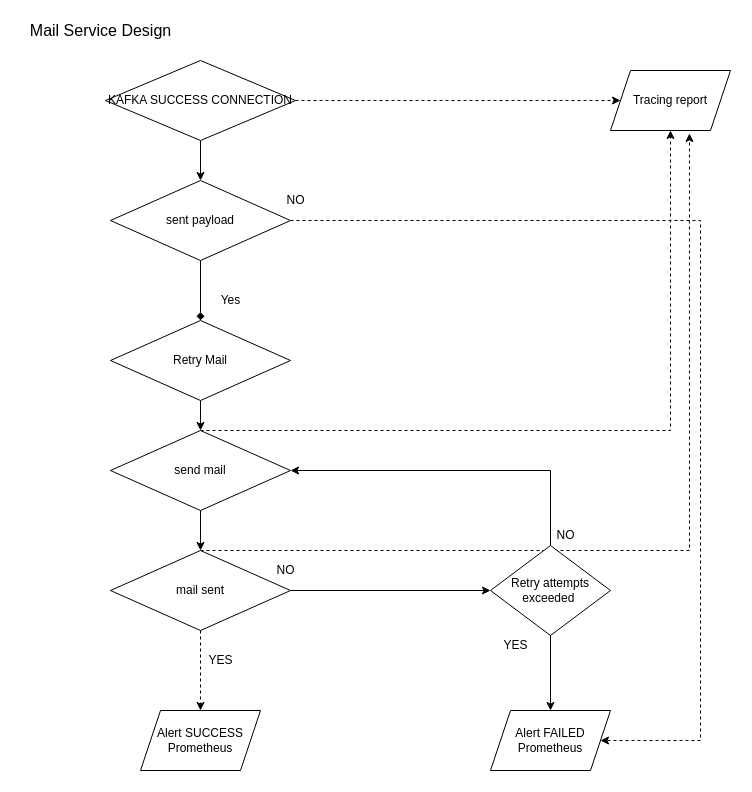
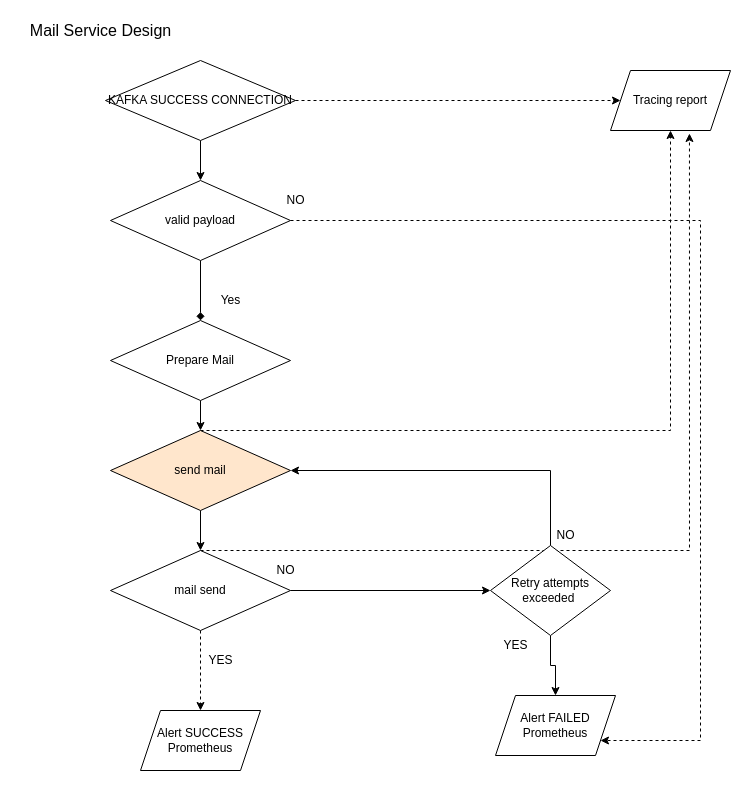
(201, 221) -> (201, 221)
(201, 361) -> (201, 361)
(201, 471) -> (201, 471)
(201, 591) -> (201, 591)
(551, 741) -> (556, 726)
